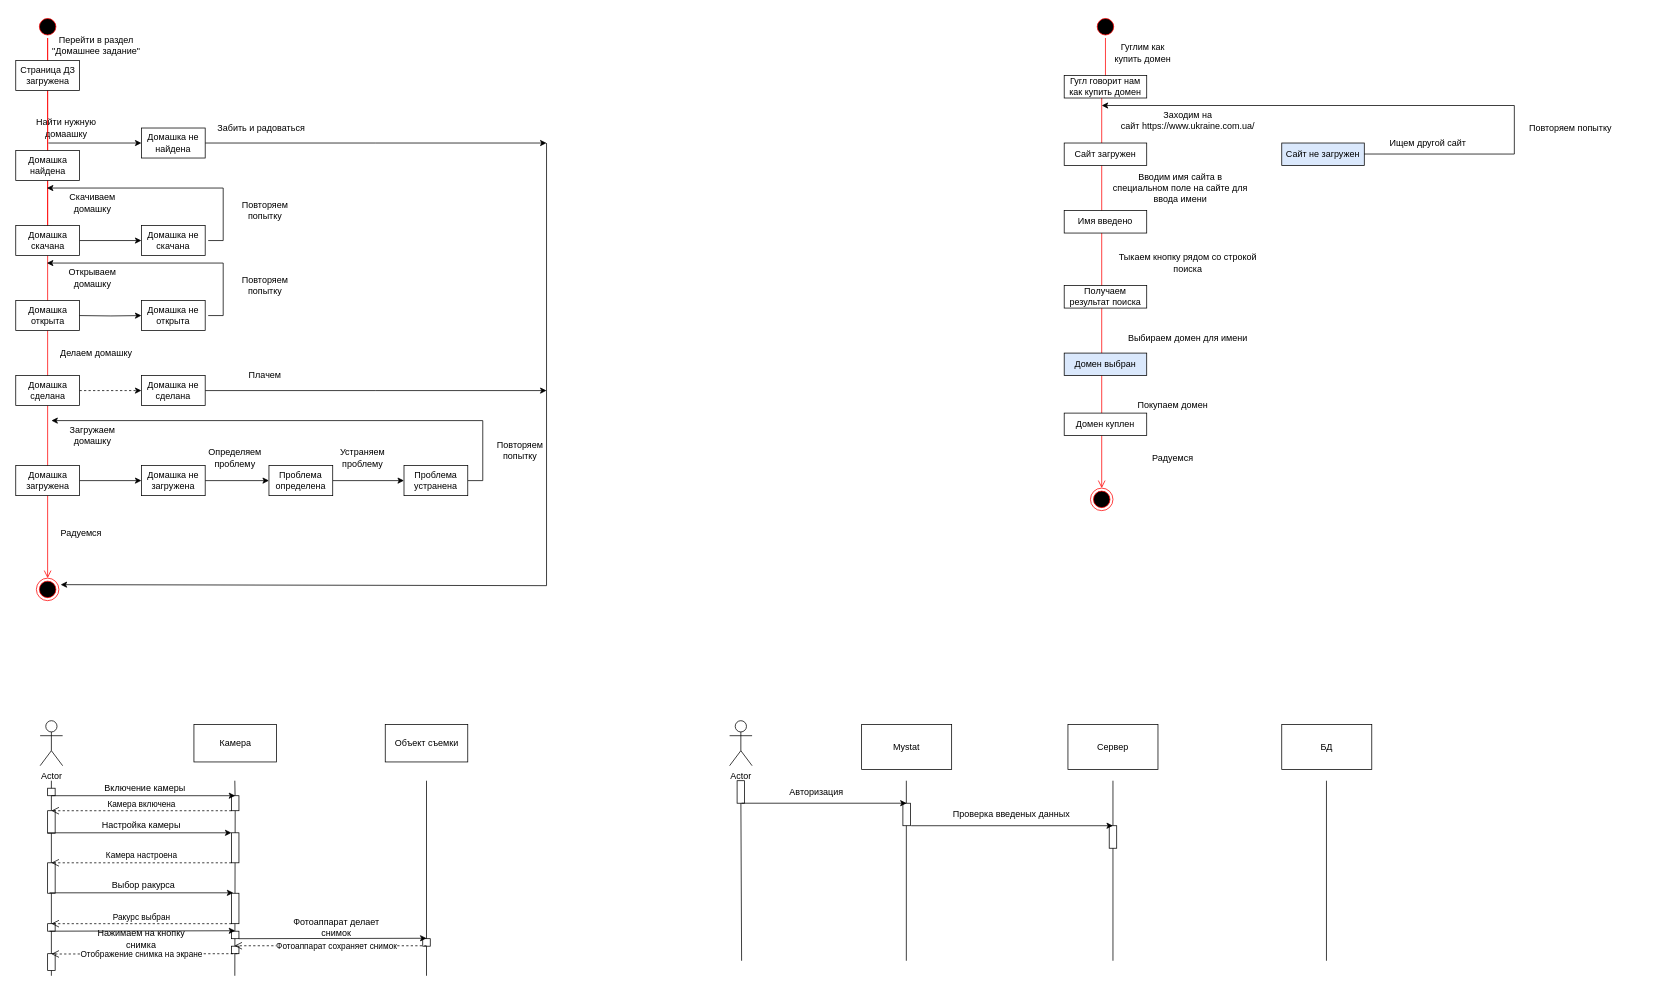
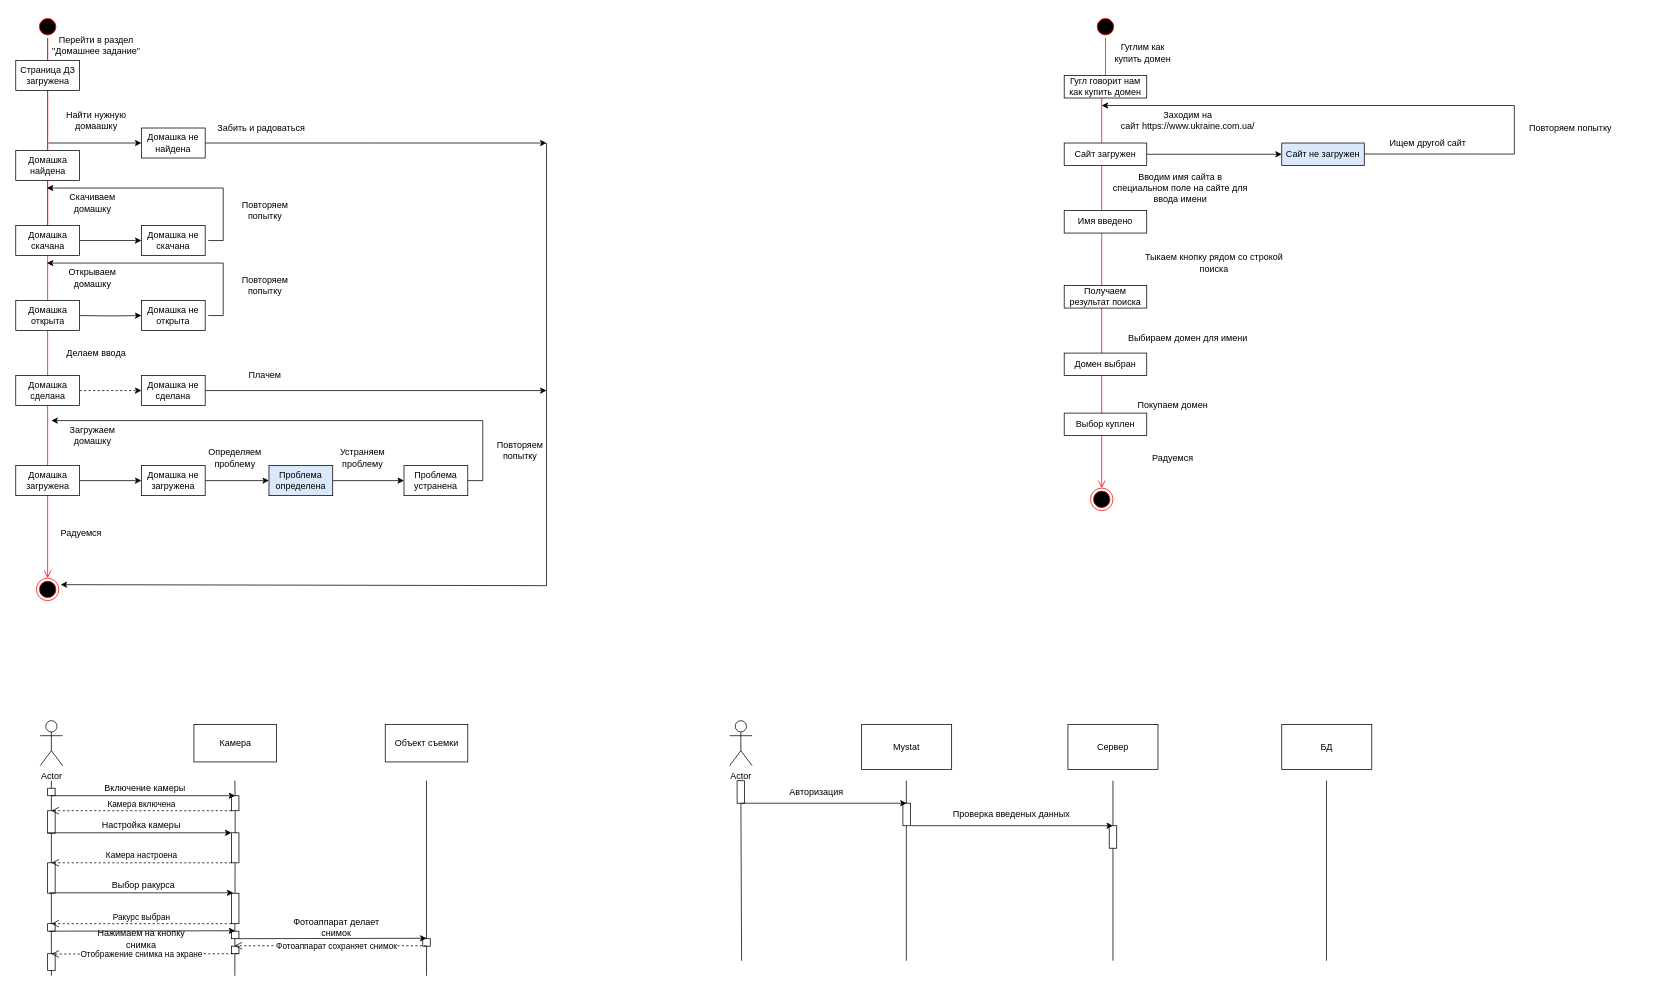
(66, 128) -> (96, 120)
none -> (1211, 154)
(1188, 263) -> (1214, 263)
(96, 353) -> (96, 353)
(1105, 364) -> (1105, 364)
(1105, 424) -> (1105, 424)
(301, 480) -> (301, 480)
